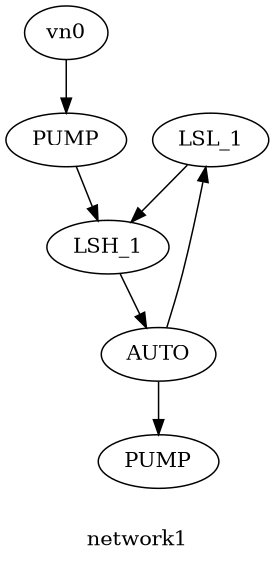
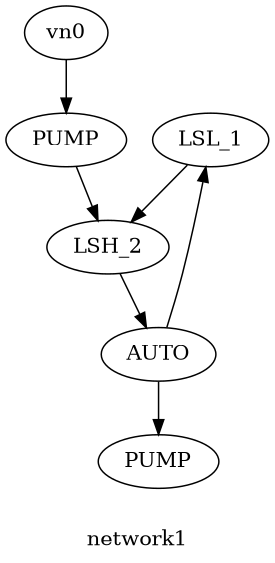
(108, 247) -> (108, 247)
